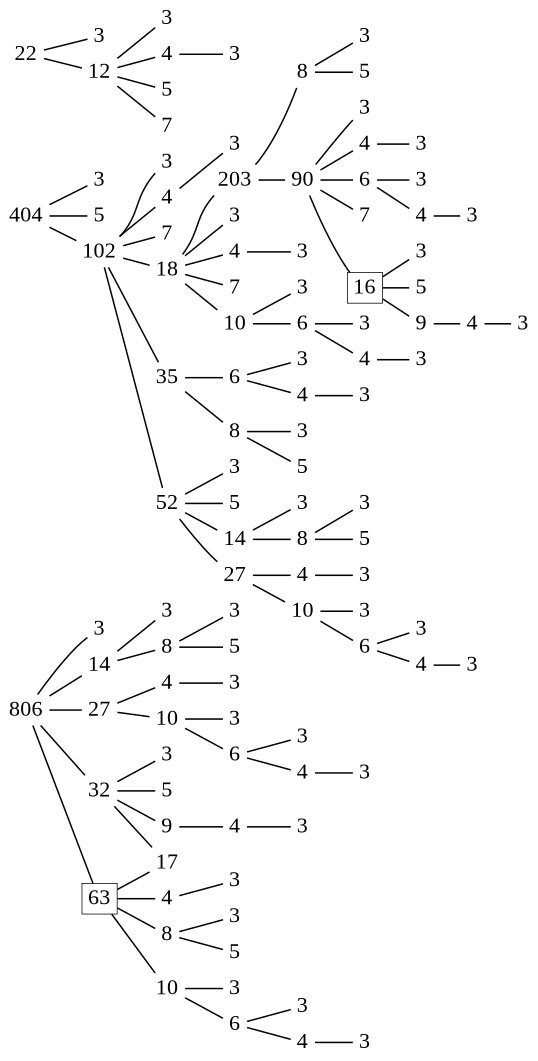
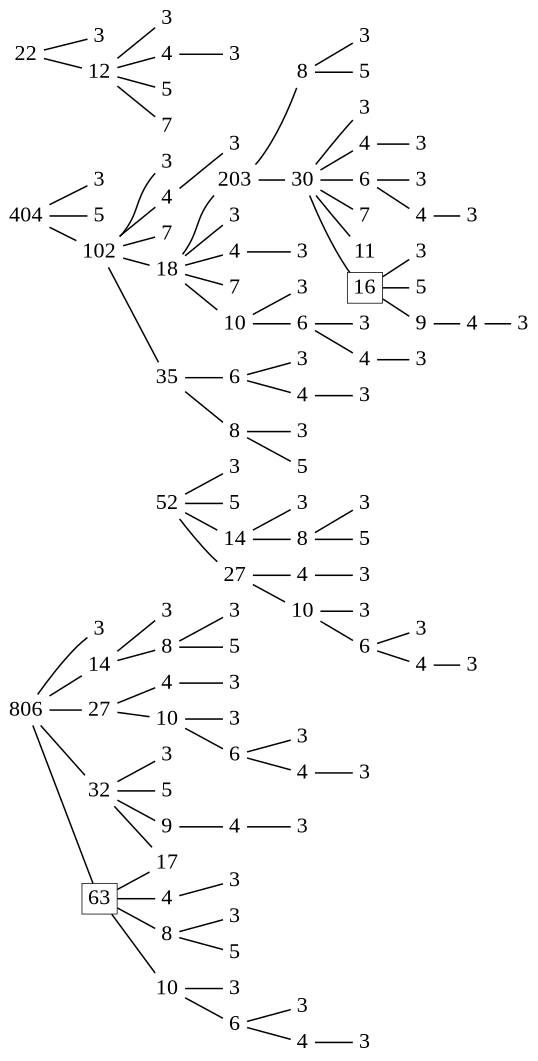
(303, 180) -> (303, 180)
none -> (365, 252)
(133, 378) -> none
